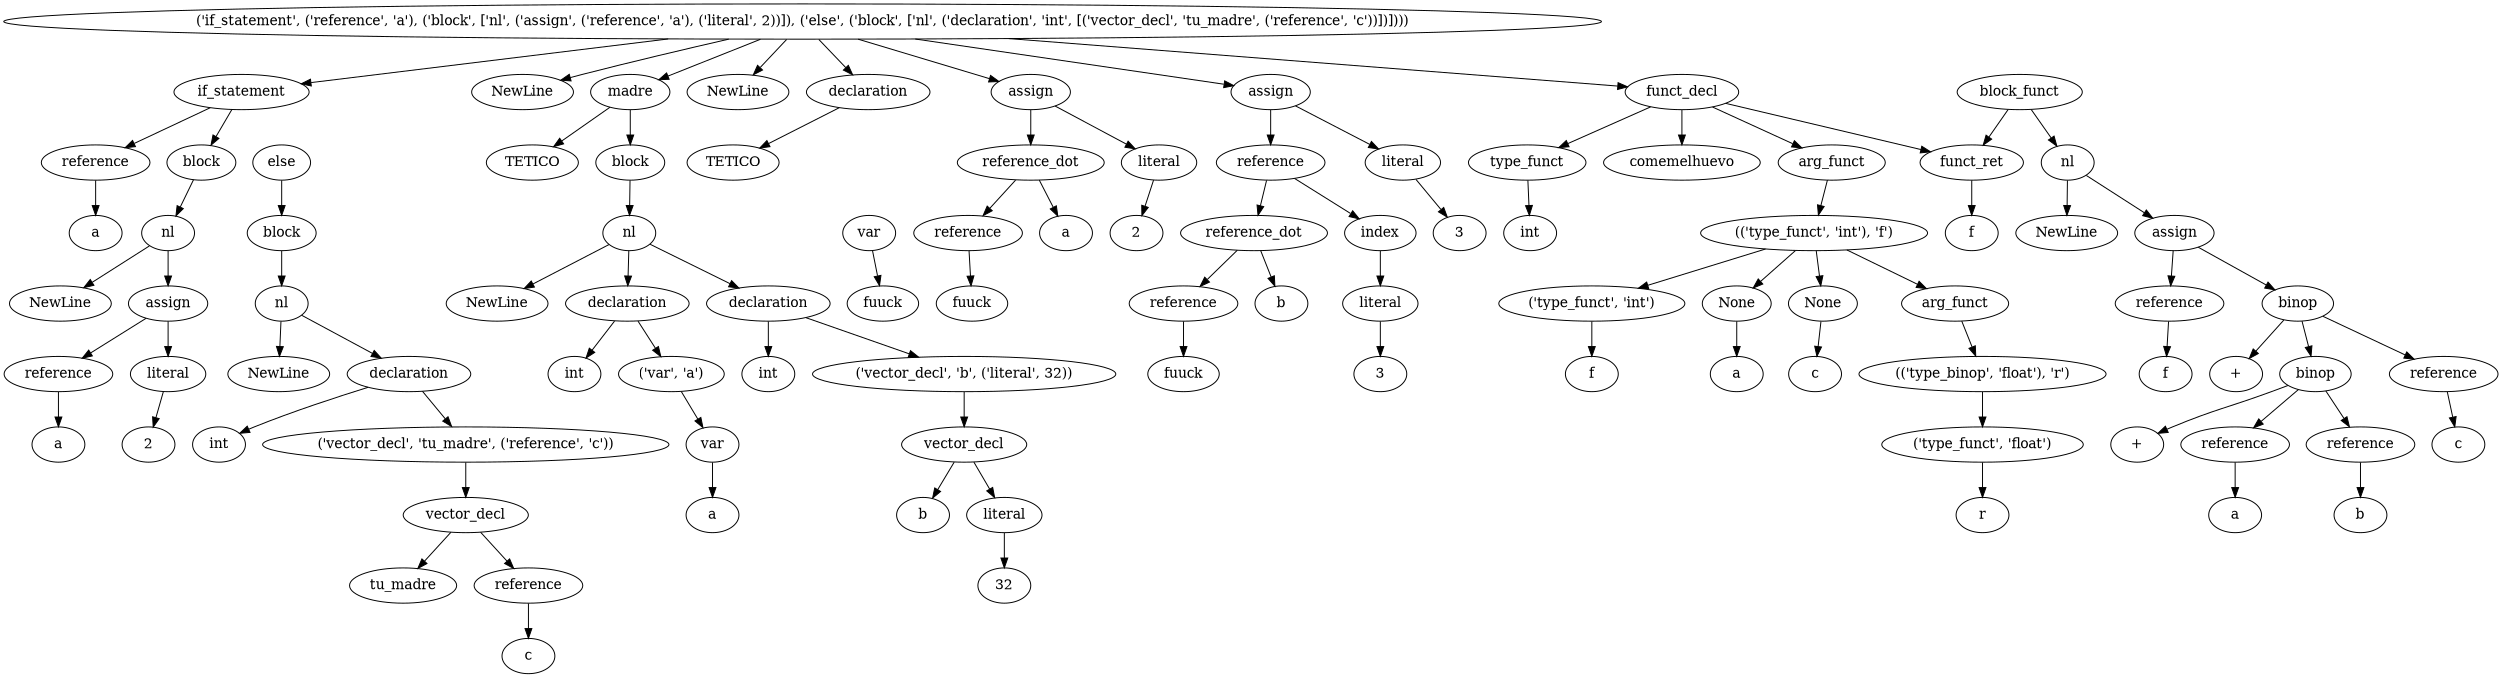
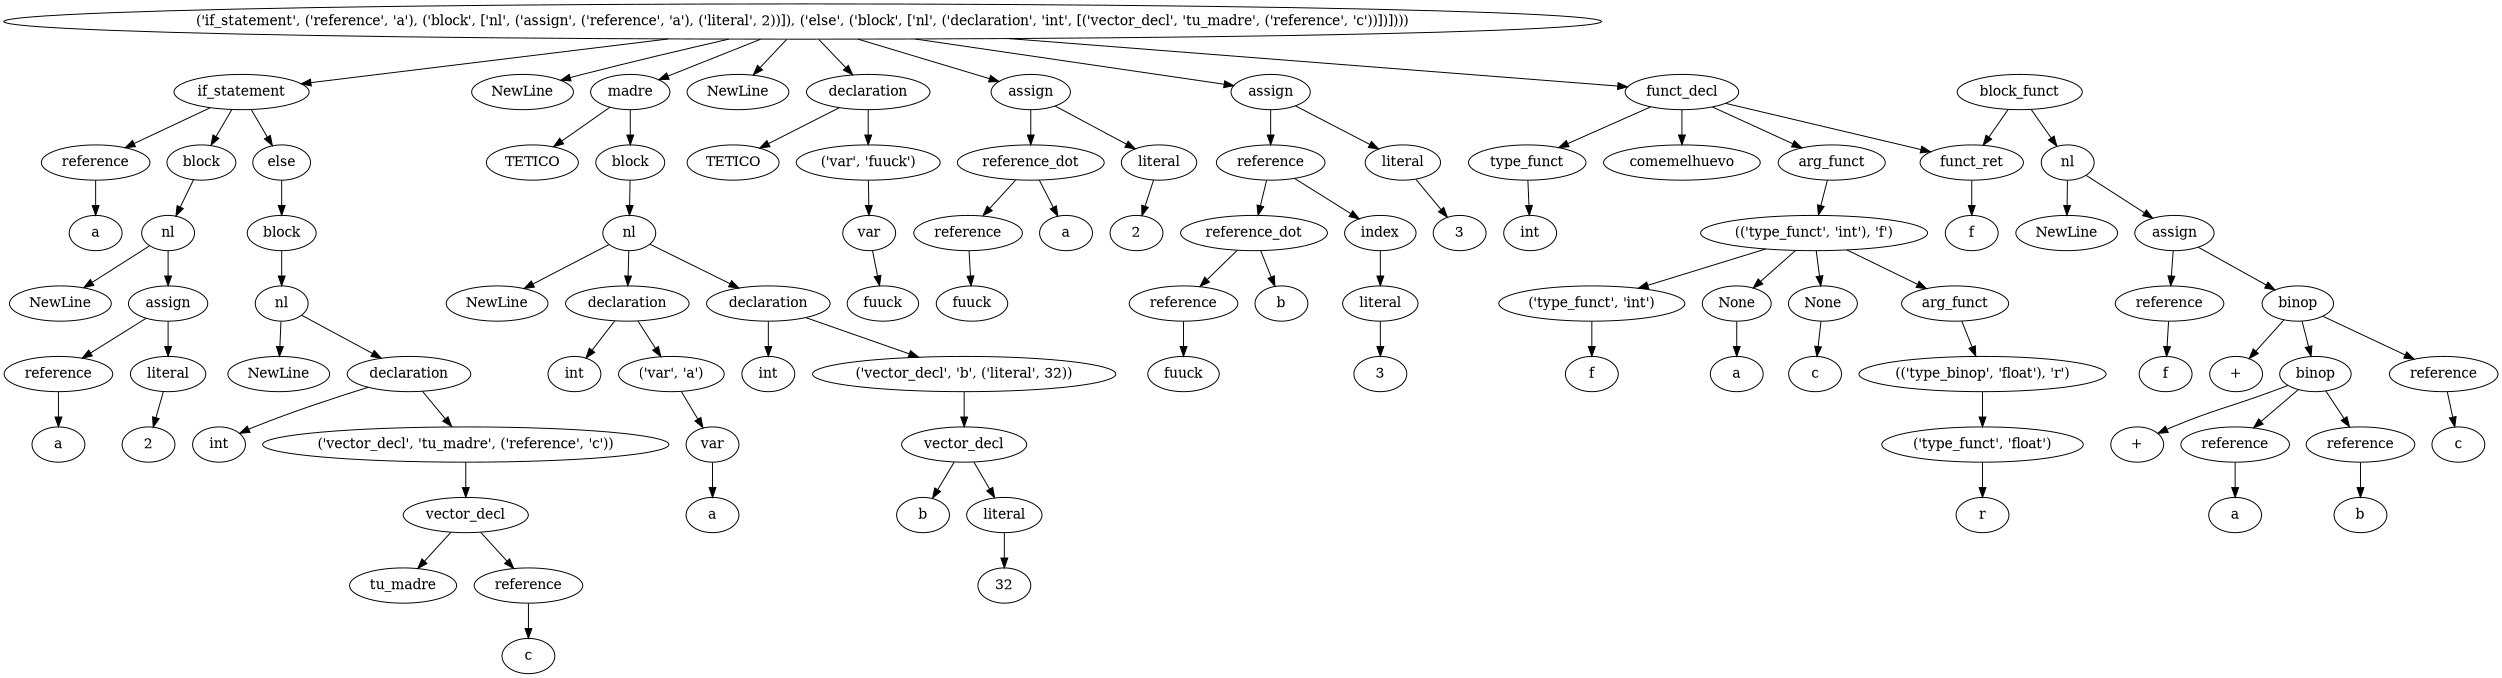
none -> (259, 123)
none -> (868, 163)
